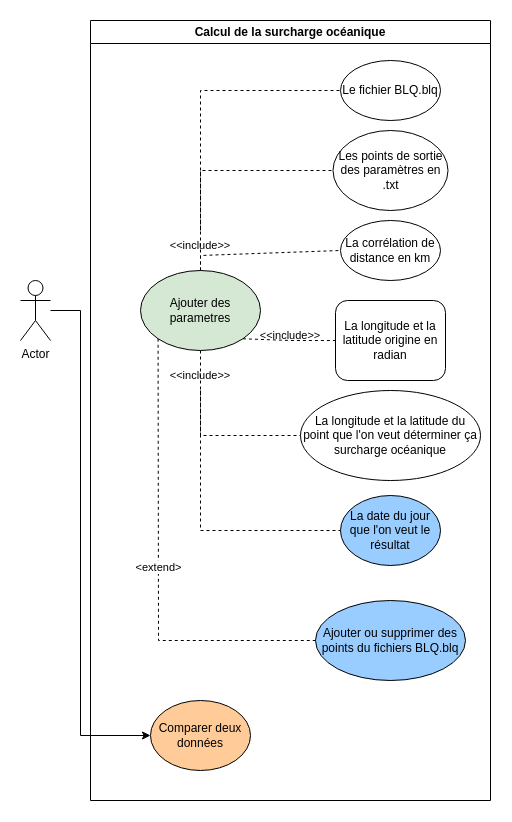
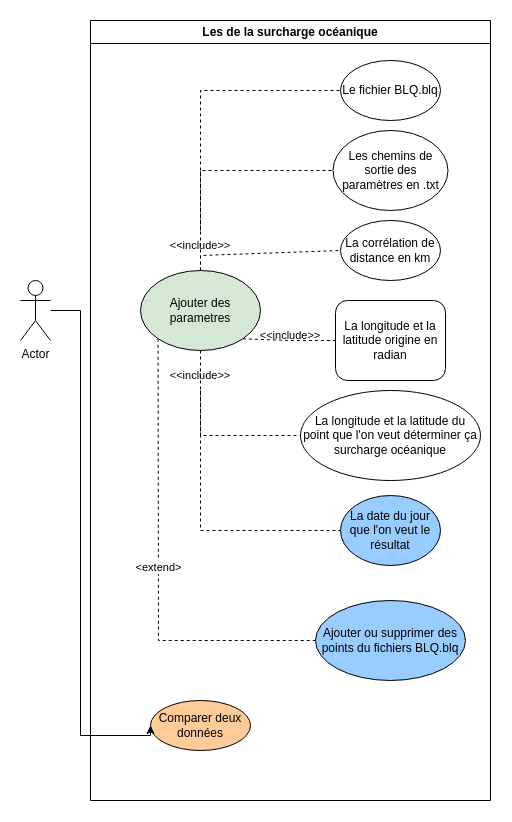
(291, 33) -> (291, 33)
(391, 171) -> (391, 171)
(201, 736) -> (201, 726)
